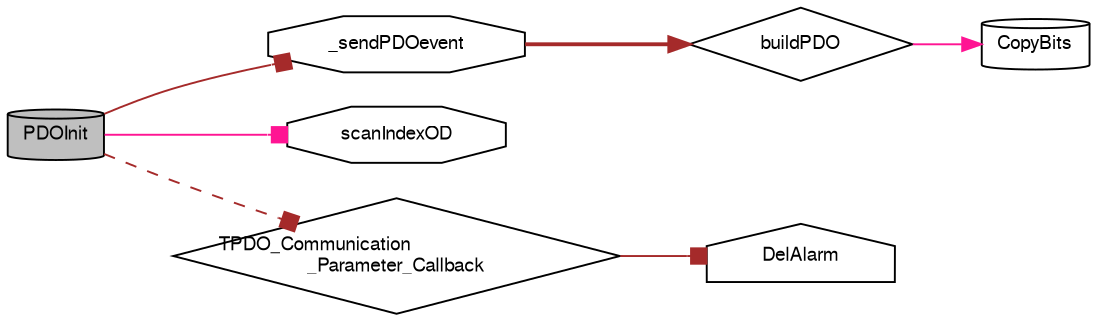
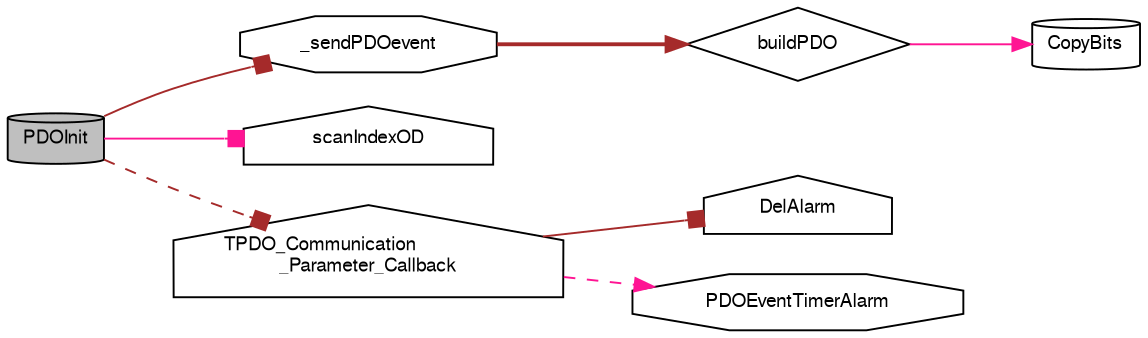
(397, 135) -> (368, 139)
(397, 256) -> (368, 256)
none -> (798, 302)
